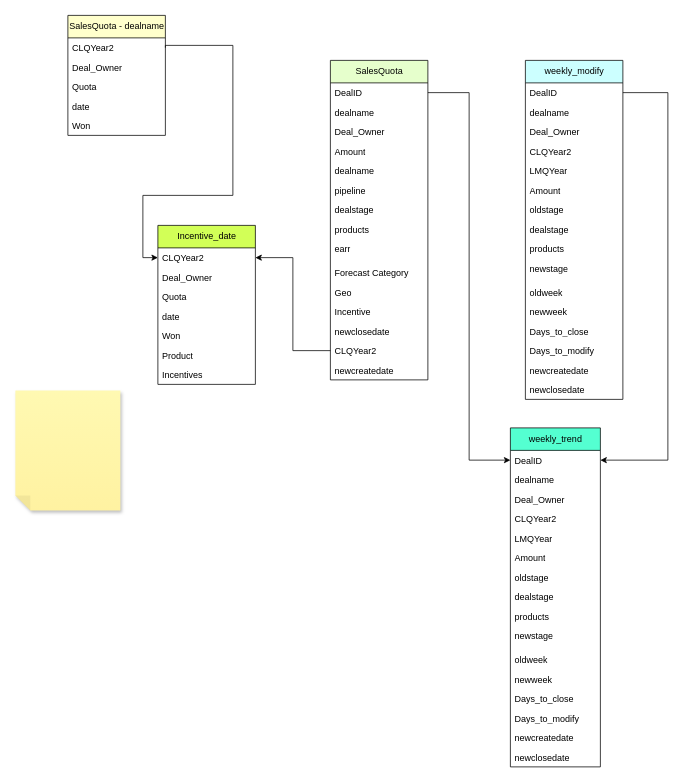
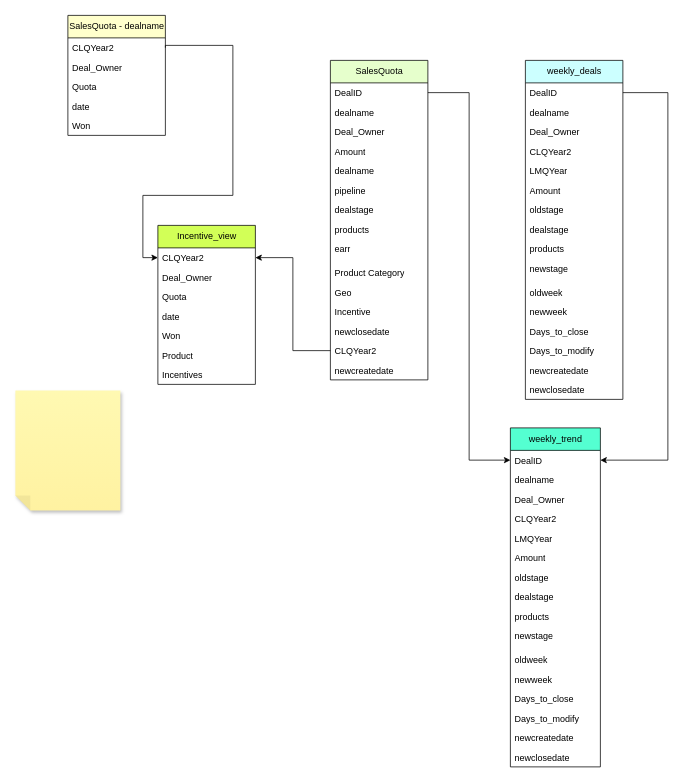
(575, 72) -> (575, 72)
(207, 237) -> (207, 237)
(377, 274) -> (374, 274)
